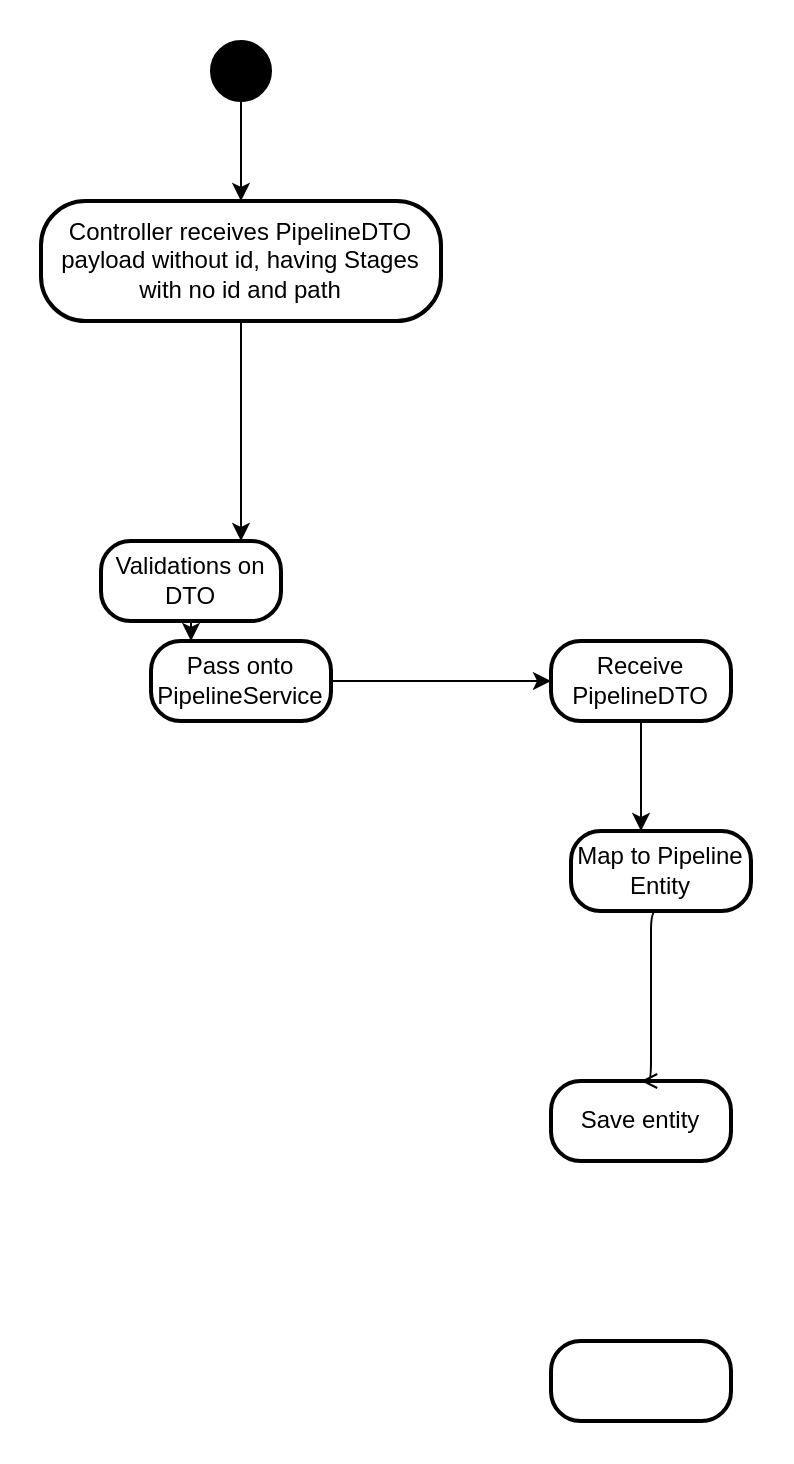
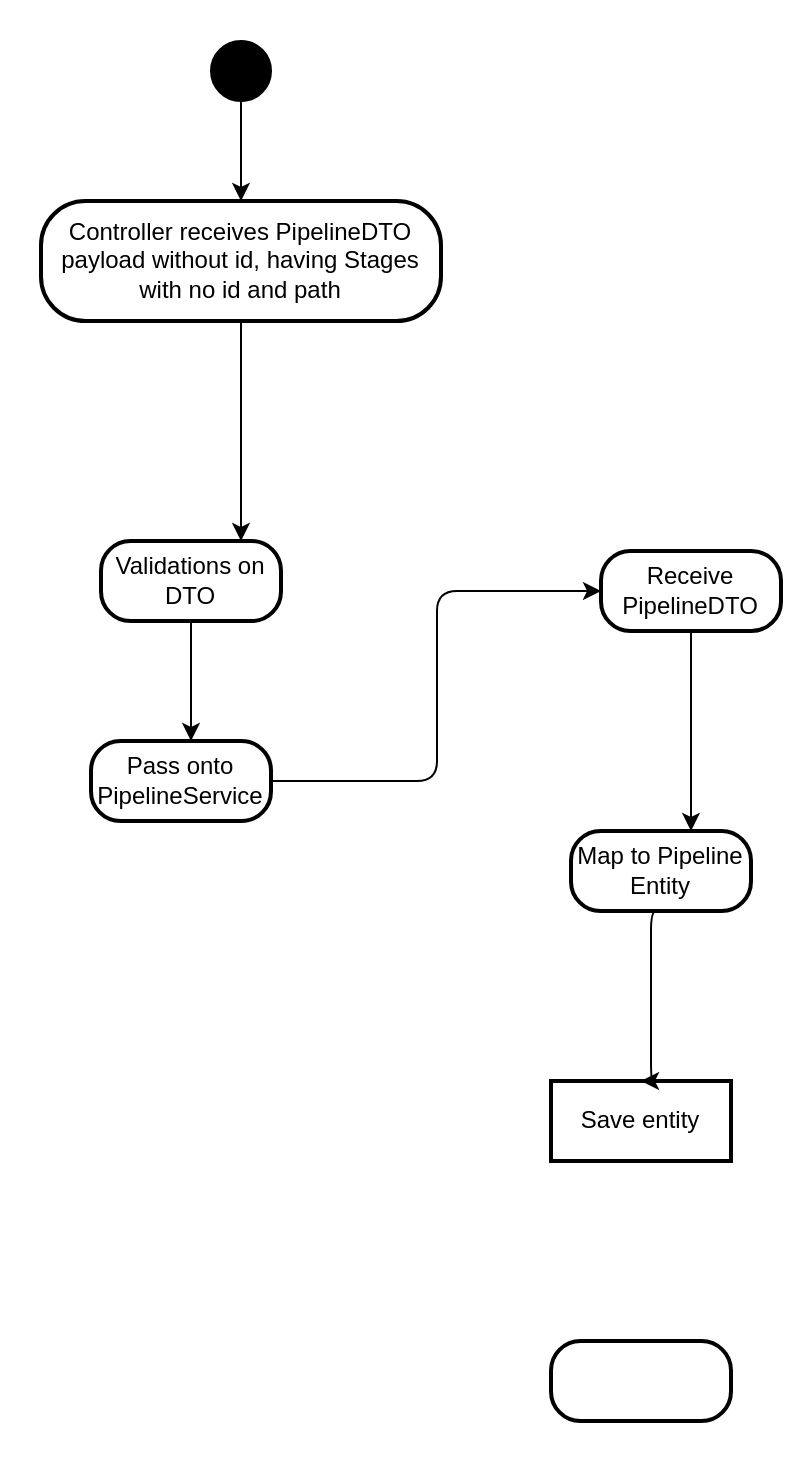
(241, 681) -> (181, 781)
(641, 681) -> (691, 591)
(650, 1076) -> (651, 1078)
(641, 1121) -> (641, 1121)
